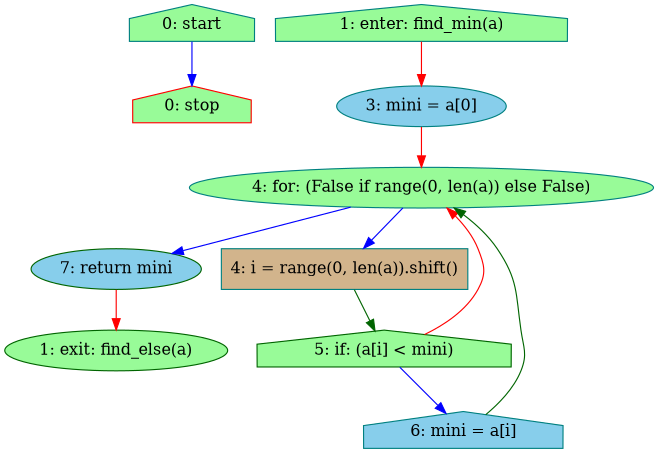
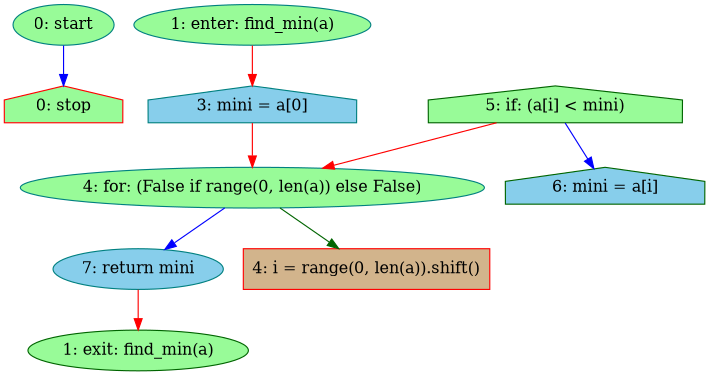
(192, 25) -> (64, 25)
(421, 25) -> (252, 25)
(421, 106) -> (252, 106)
(387, 224) -> (305, 225)
(116, 269) -> (138, 269)
(345, 269) -> (367, 269)
(362, 305) -> none
(519, 312) -> none
(116, 350) -> (138, 350)
(463, 432) -> (605, 188)
